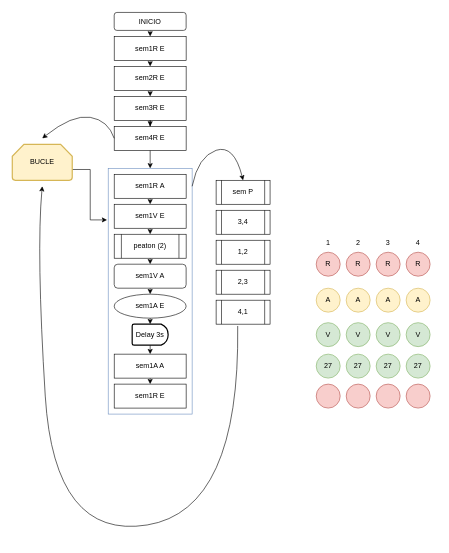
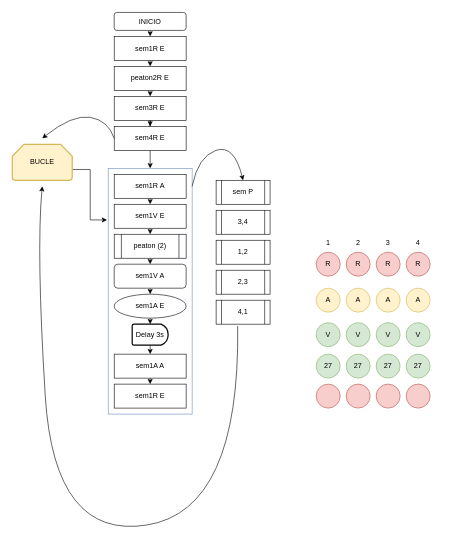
(150, 78) -> (150, 78)
